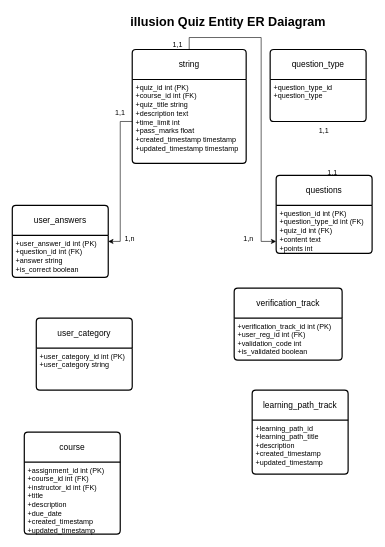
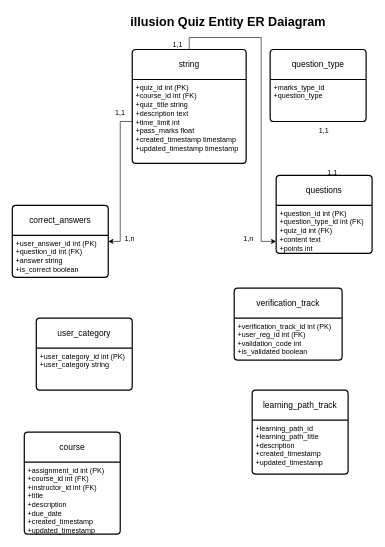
(306, 92) -> (301, 92)
(60, 221) -> (60, 221)
